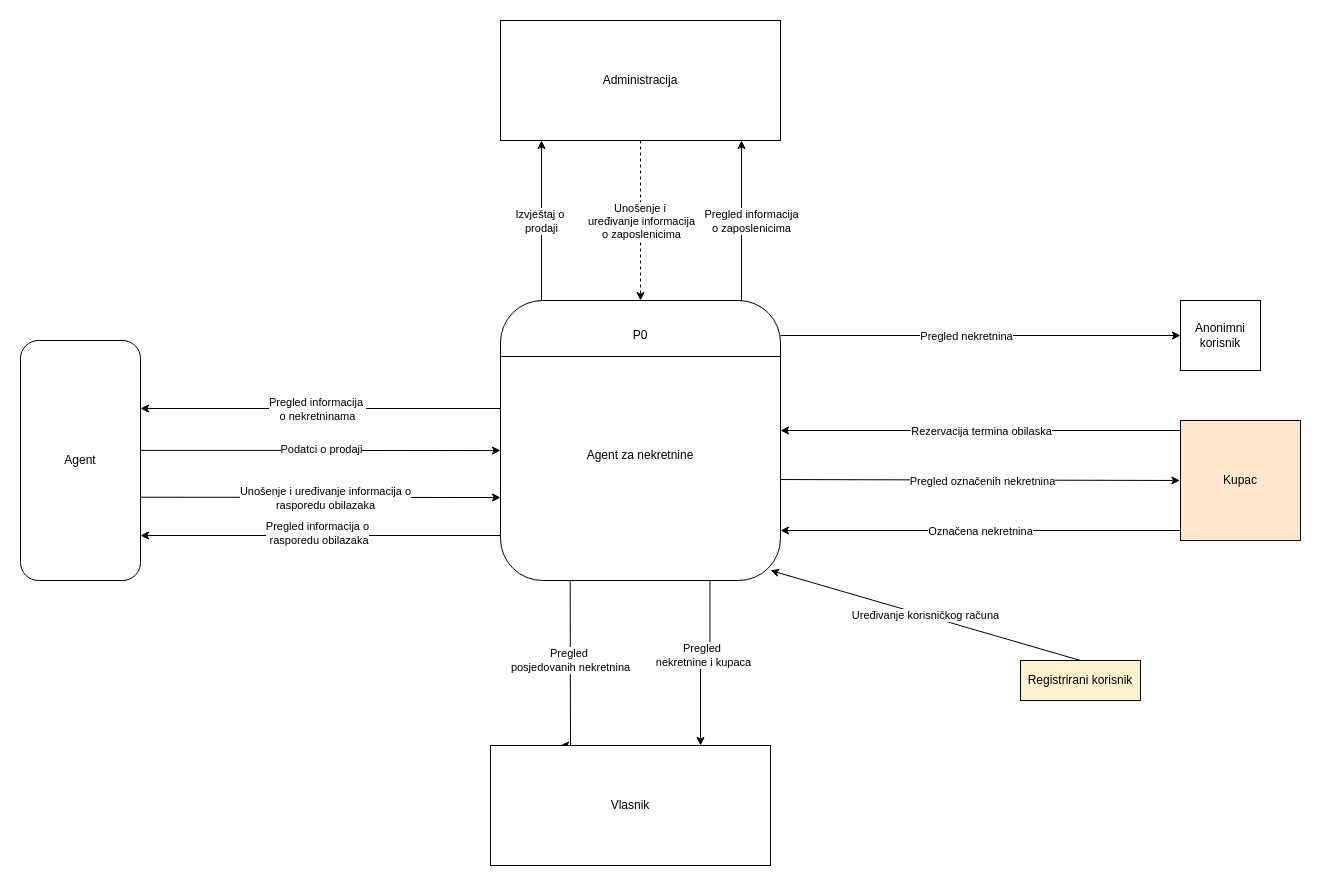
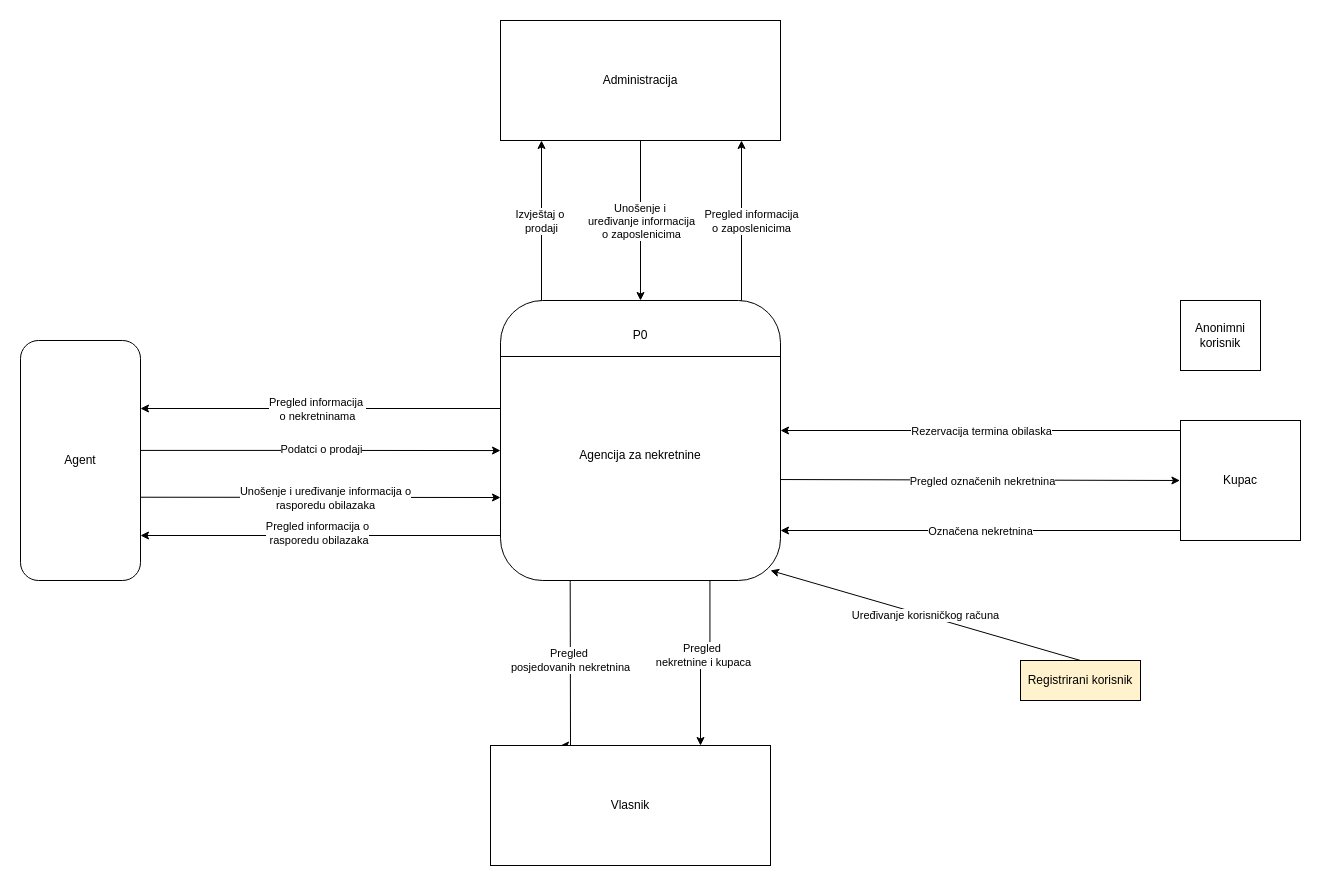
(641, 172) -> (641, 172)
(977, 336) -> none
(641, 456) -> (641, 456)
(1241, 481) -> (1241, 481)
